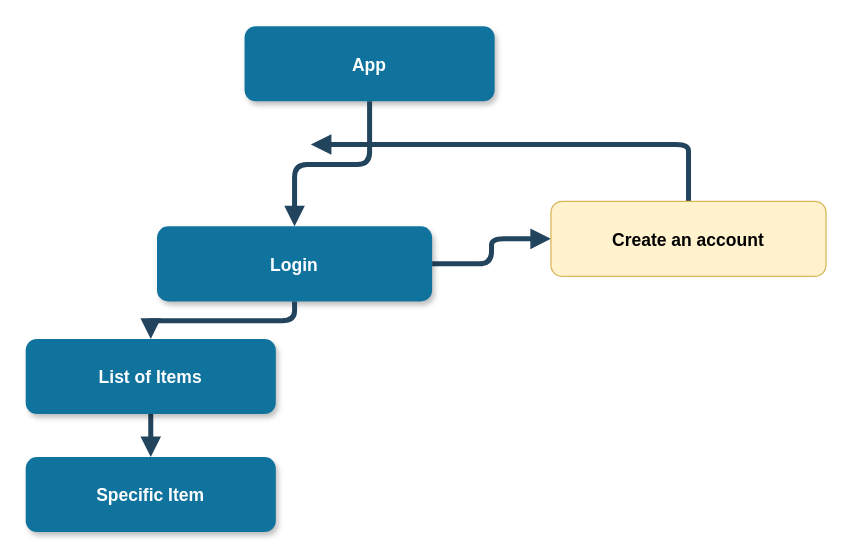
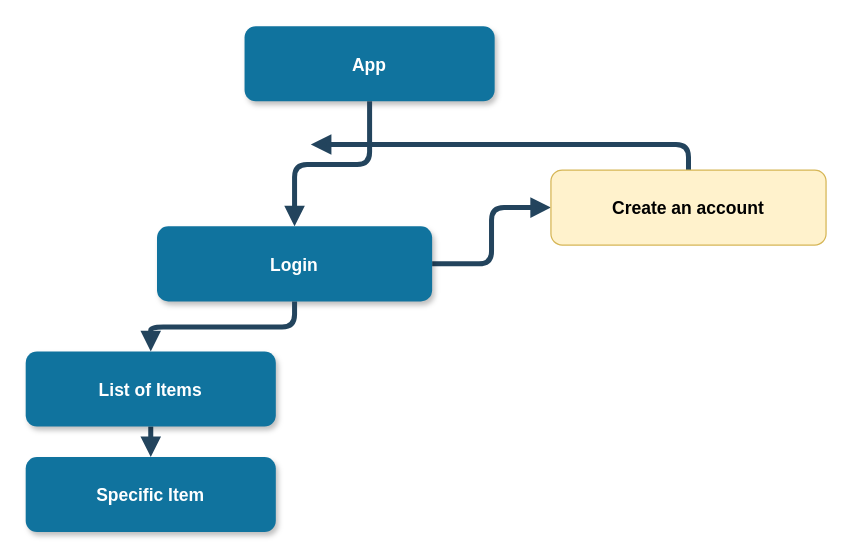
(688, 239) -> (688, 208)
(151, 376) -> (151, 389)
